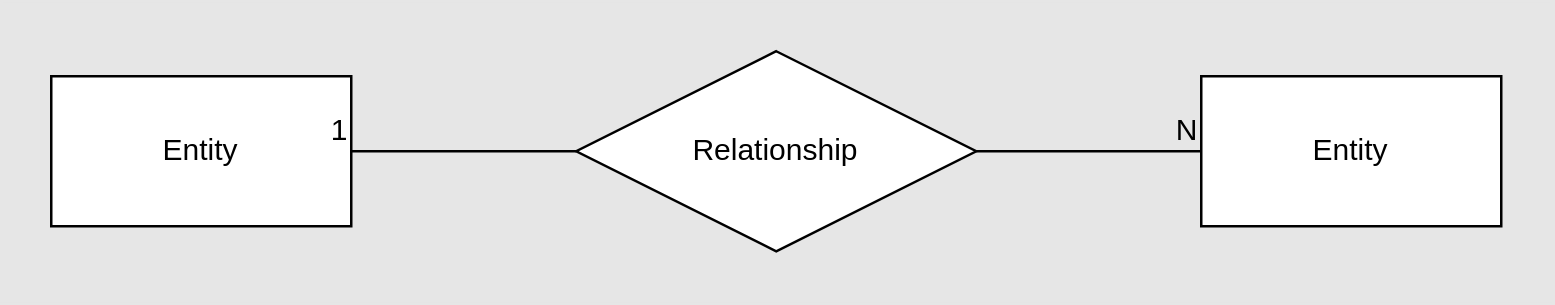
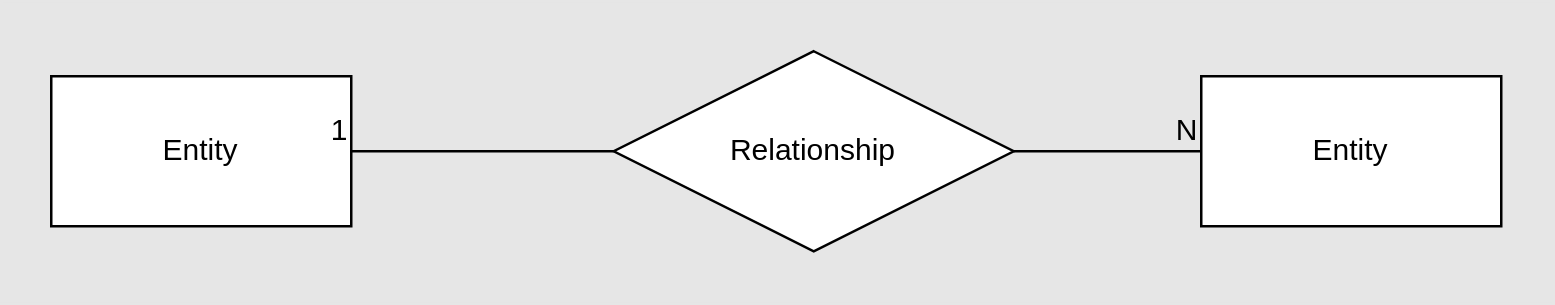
(776, 151) -> (814, 151)
